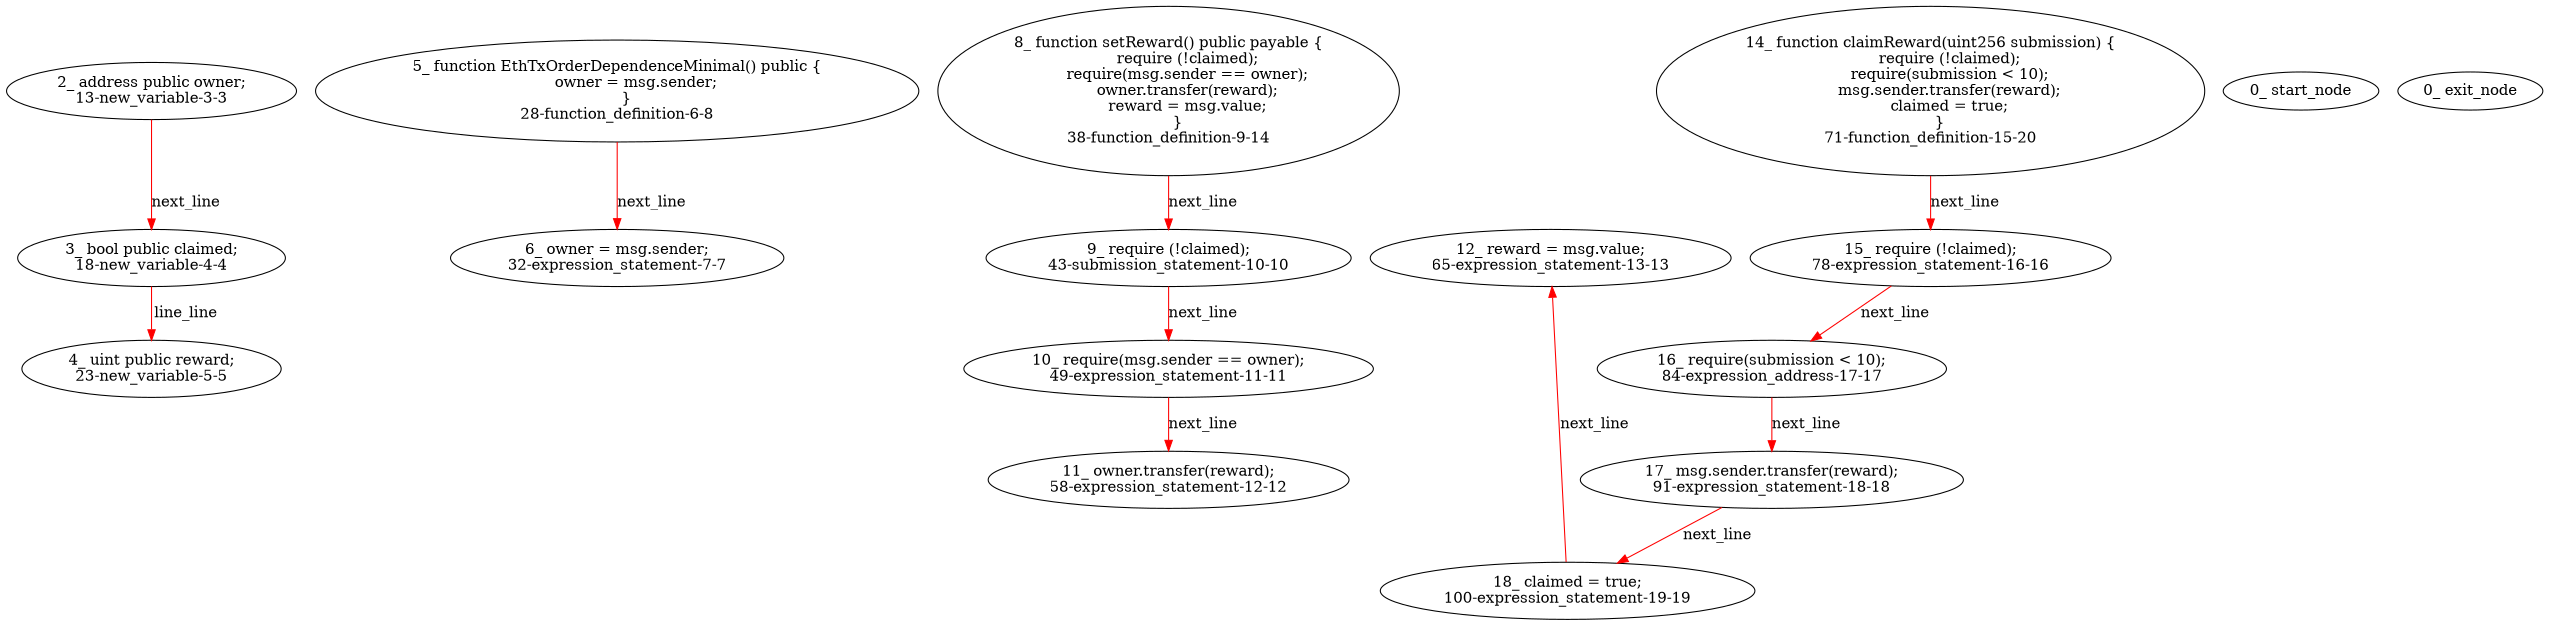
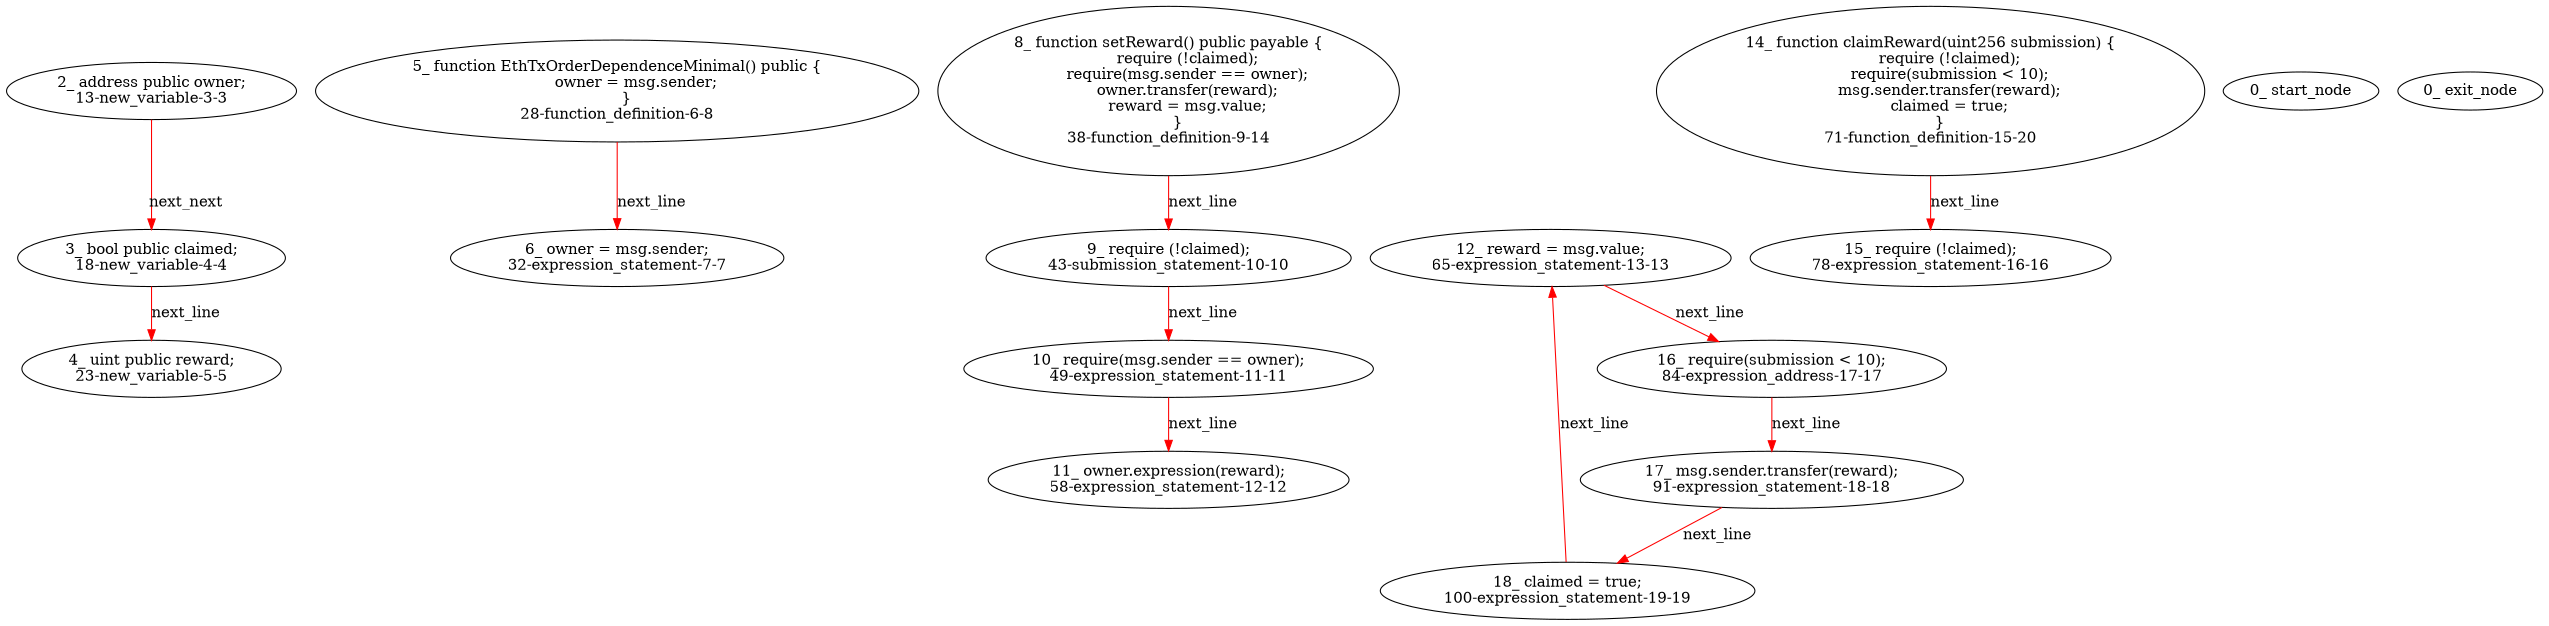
(186, 203) -> (186, 203)
(1856, 310) -> (1657, 311)
(186, 313) -> (186, 313)
(1169, 480) -> (1169, 480)
